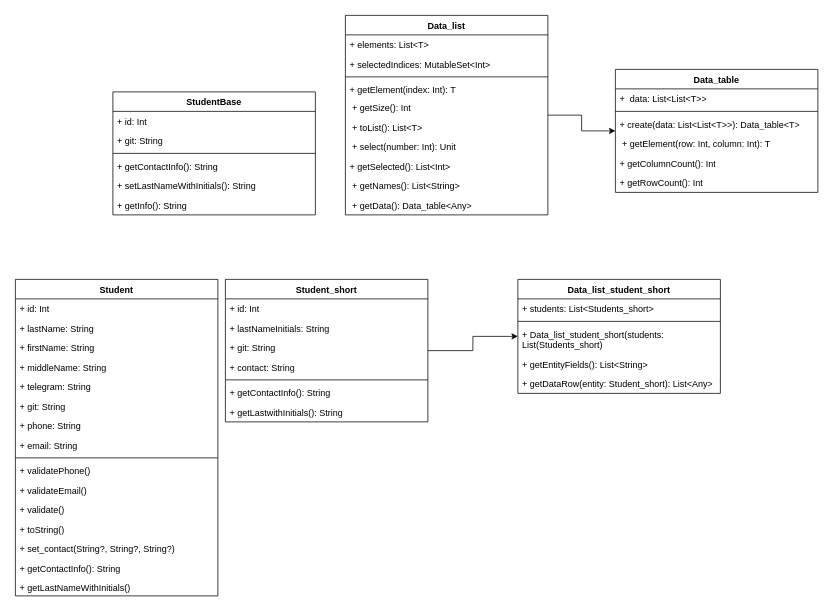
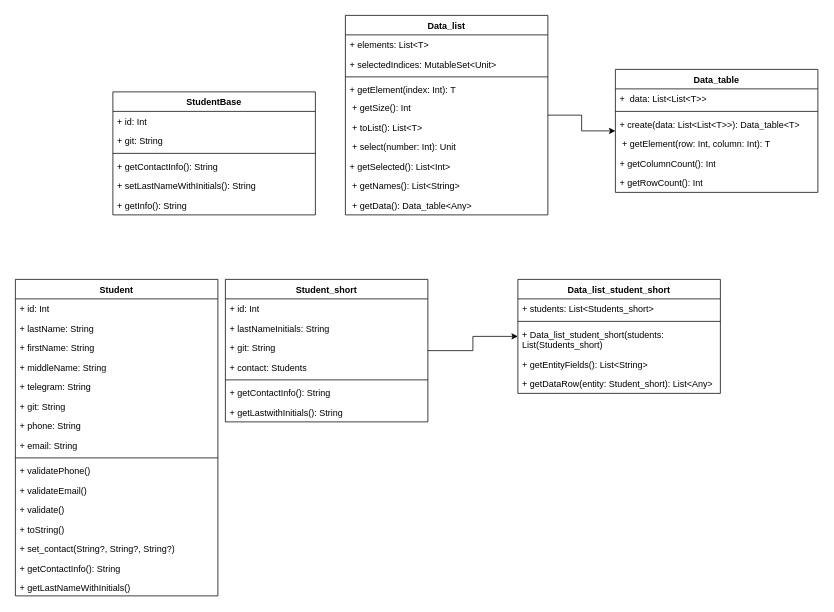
(430, 65) -> (431, 65)
(268, 368) -> (274, 368)
